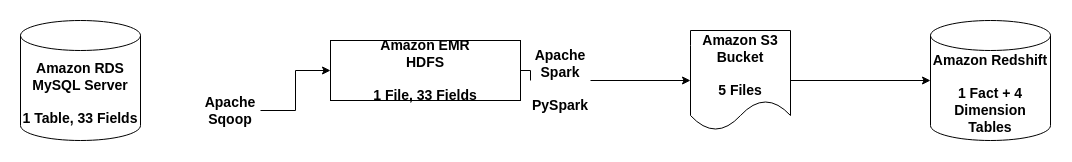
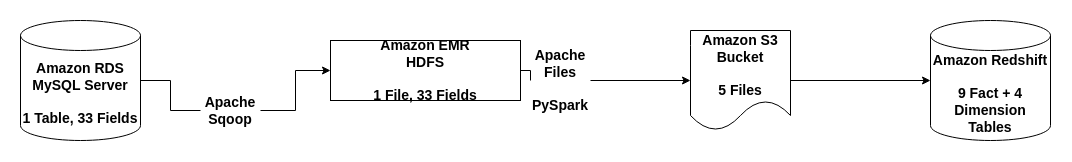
(561, 81) -> (561, 81)
(991, 94) -> (991, 94)
none -> (171, 96)
